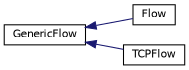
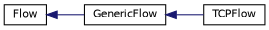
(115, 22) -> (71, 15)
